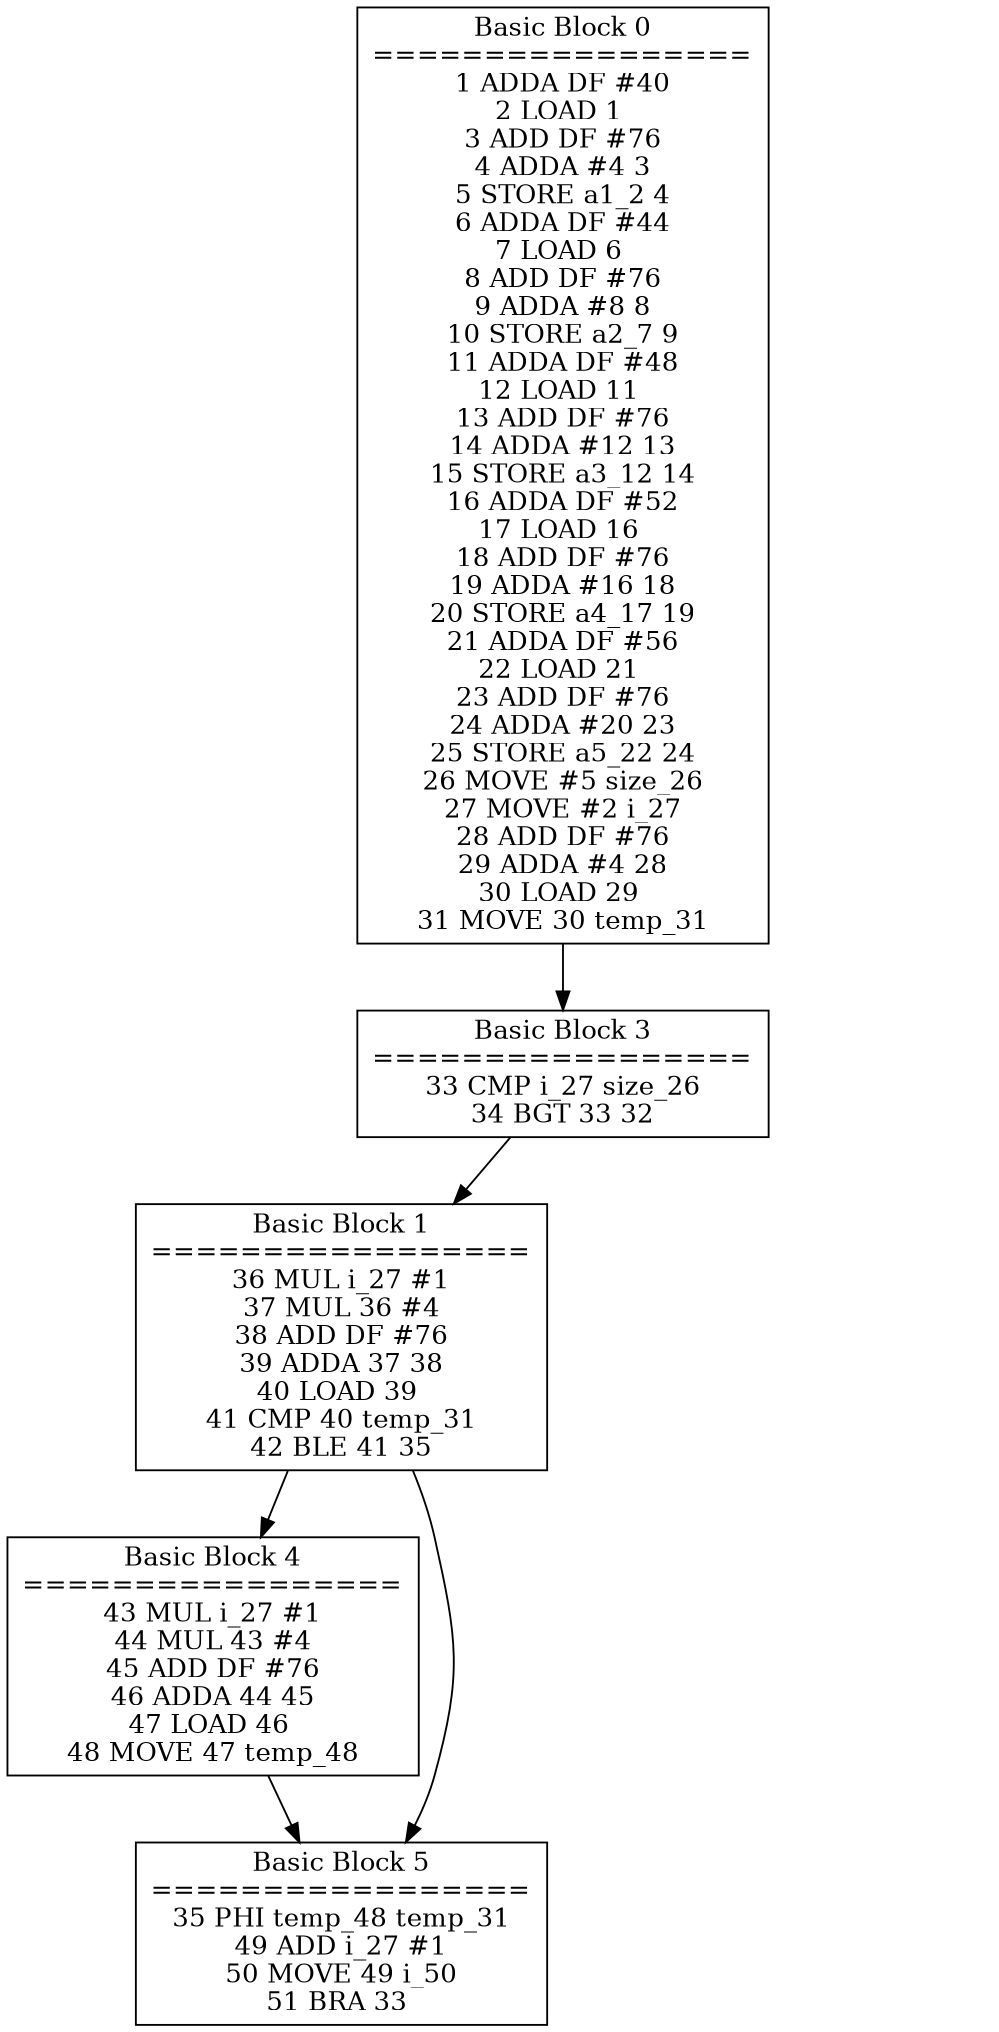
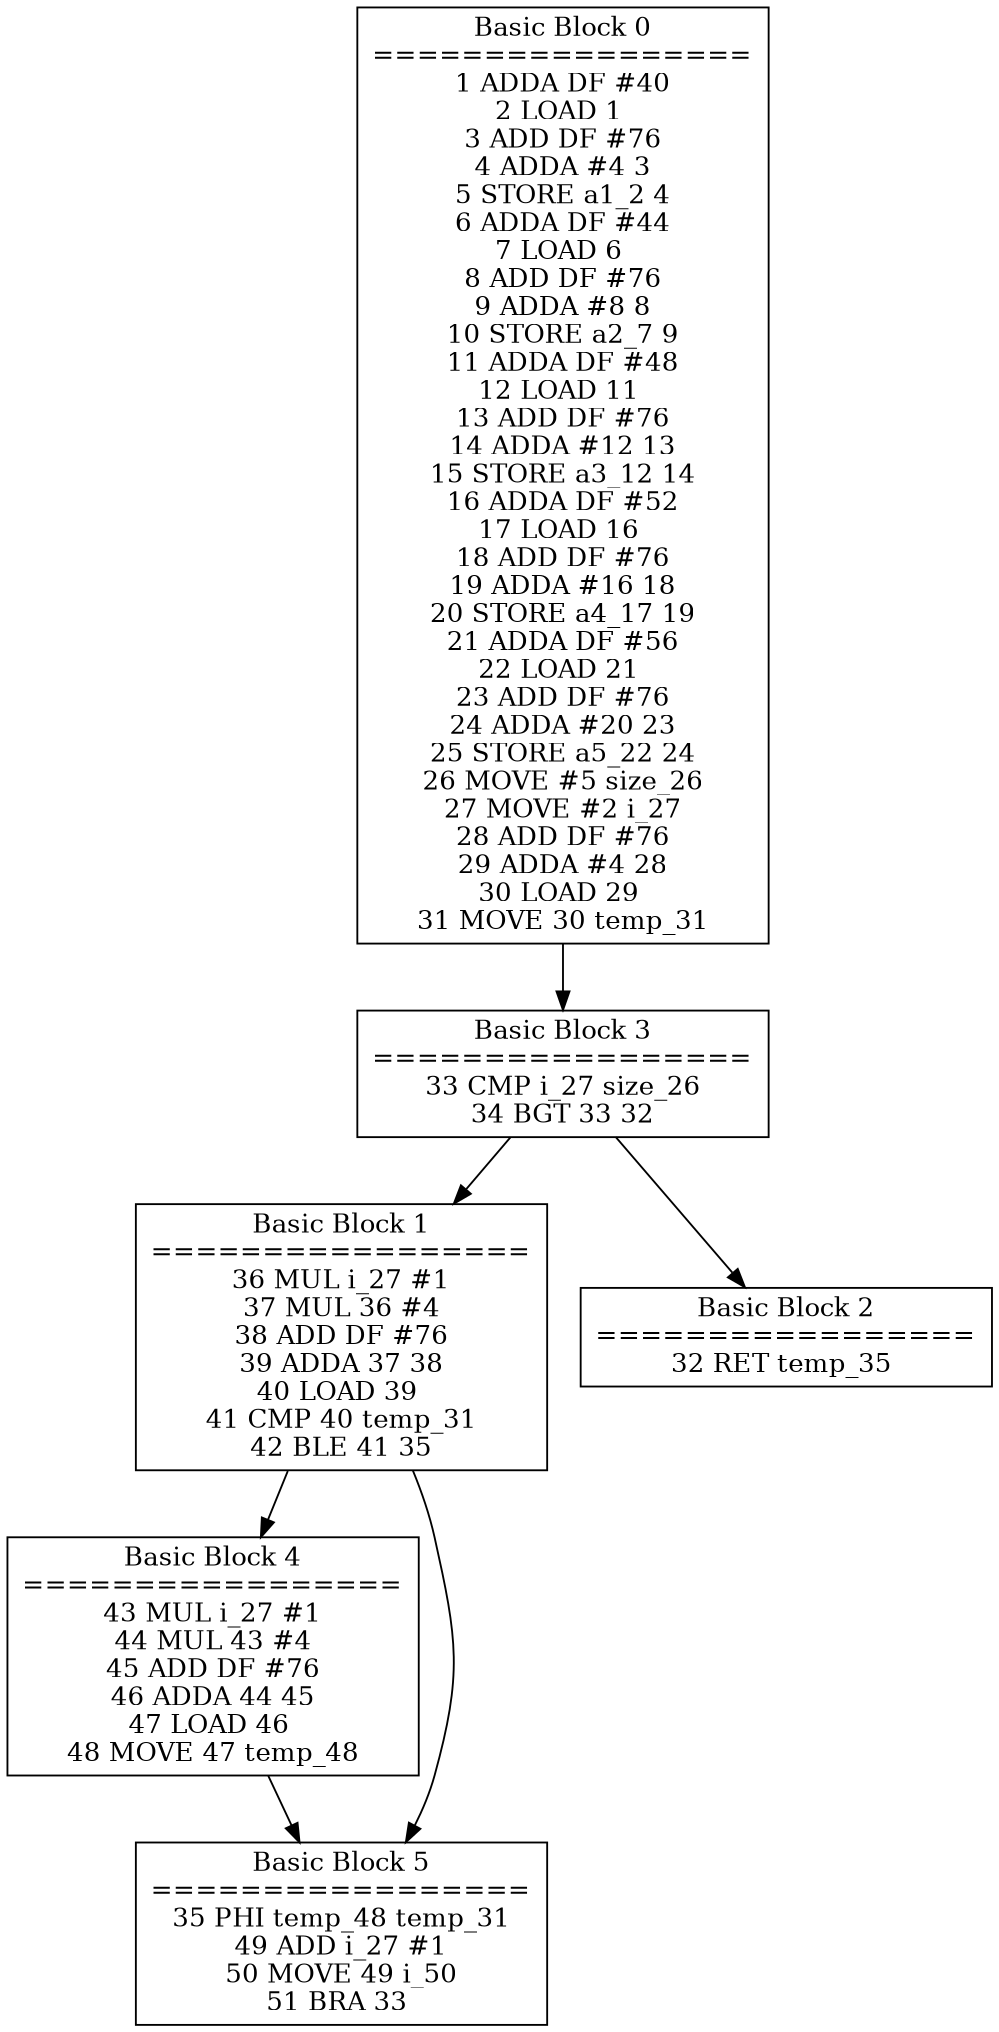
none -> (786, 1337)
